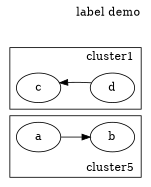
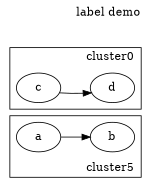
(110, 57) -> (110, 57)
(80, 82) -> (71, 93)
